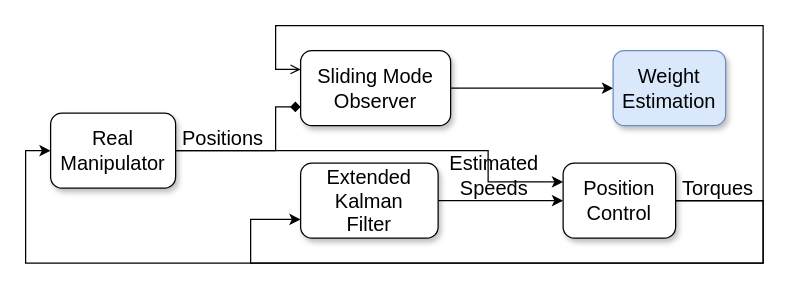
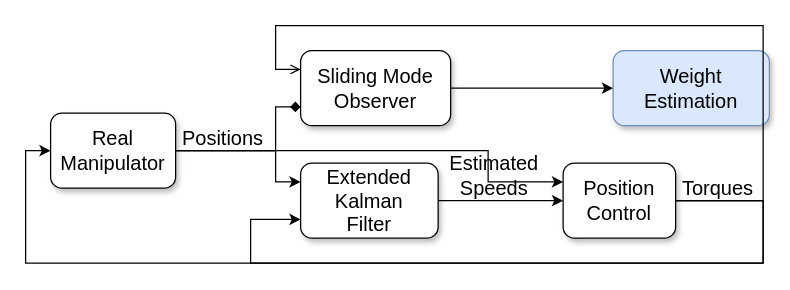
(669, 88) -> (691, 88)
none -> (276, 176)
